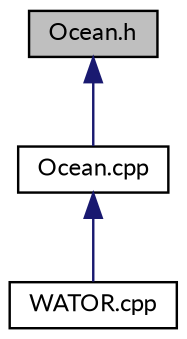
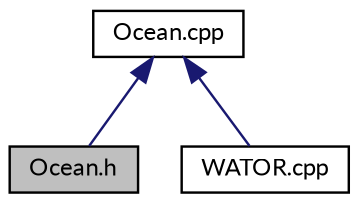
(93, 114) -> (114, 112)
